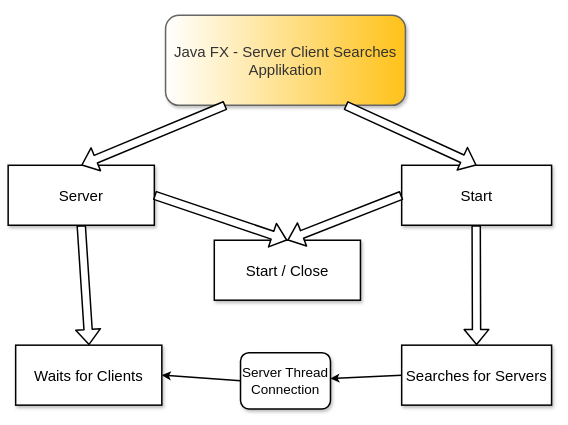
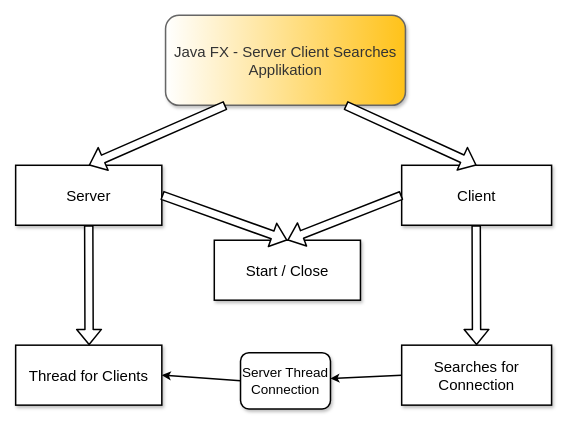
(81, 195) -> (89, 195)
(477, 195) -> (477, 195)
(89, 375) -> (89, 375)
(477, 375) -> (477, 375)
